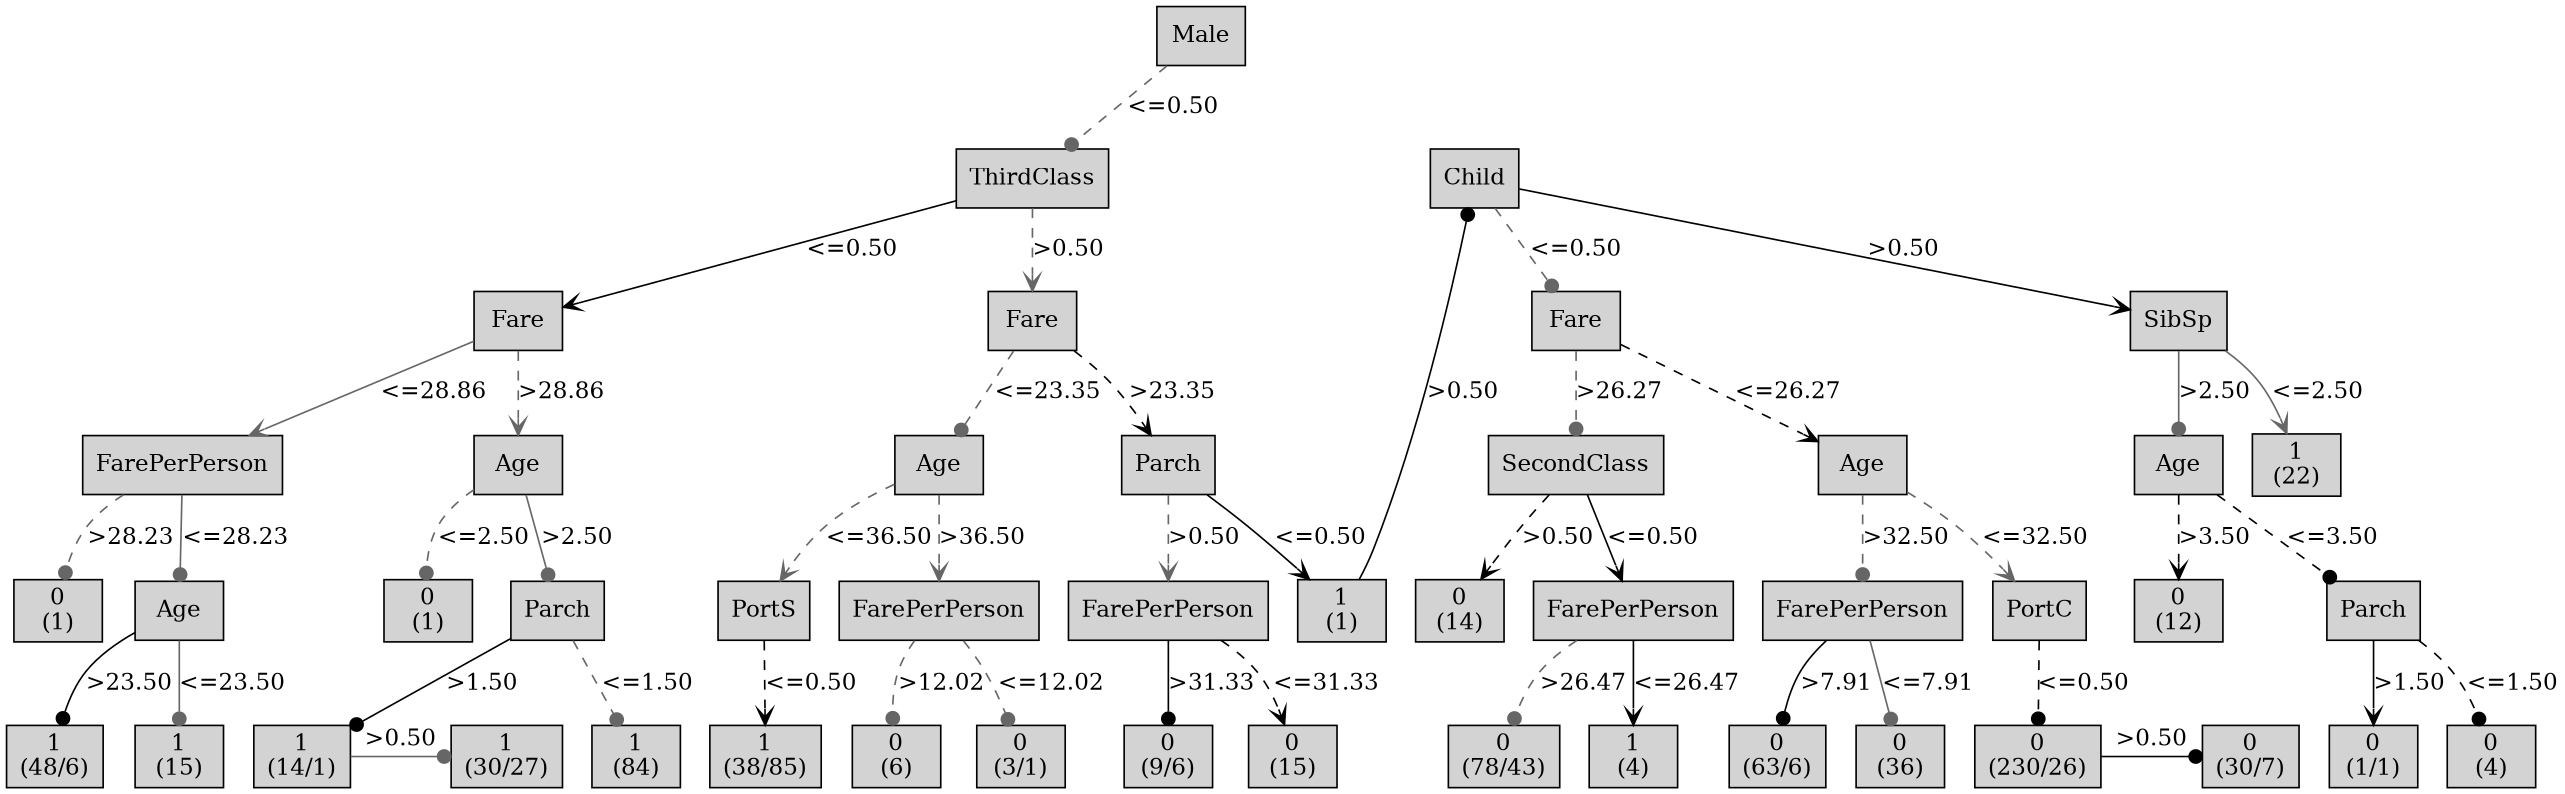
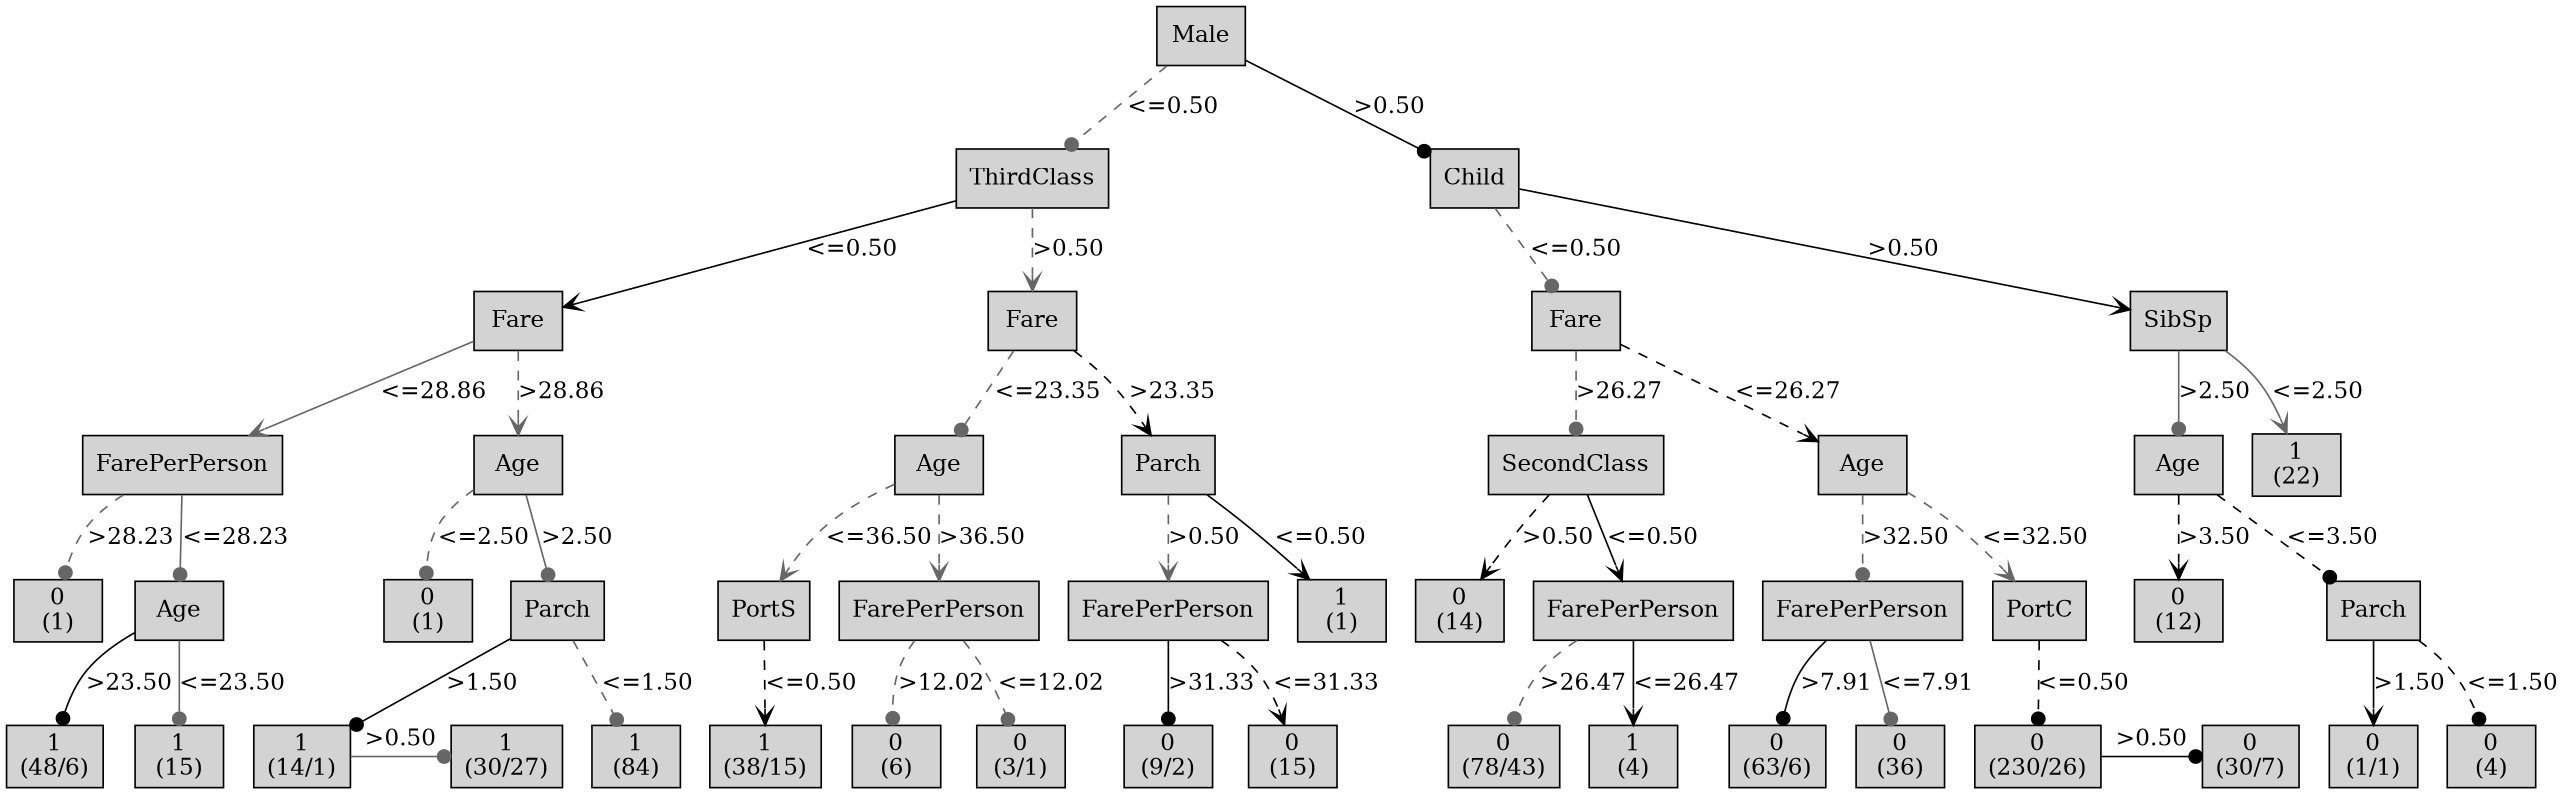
(1422, 403) -> (1332, 104)
(766, 757) -> (766, 757)
(1168, 757) -> (1168, 757)
